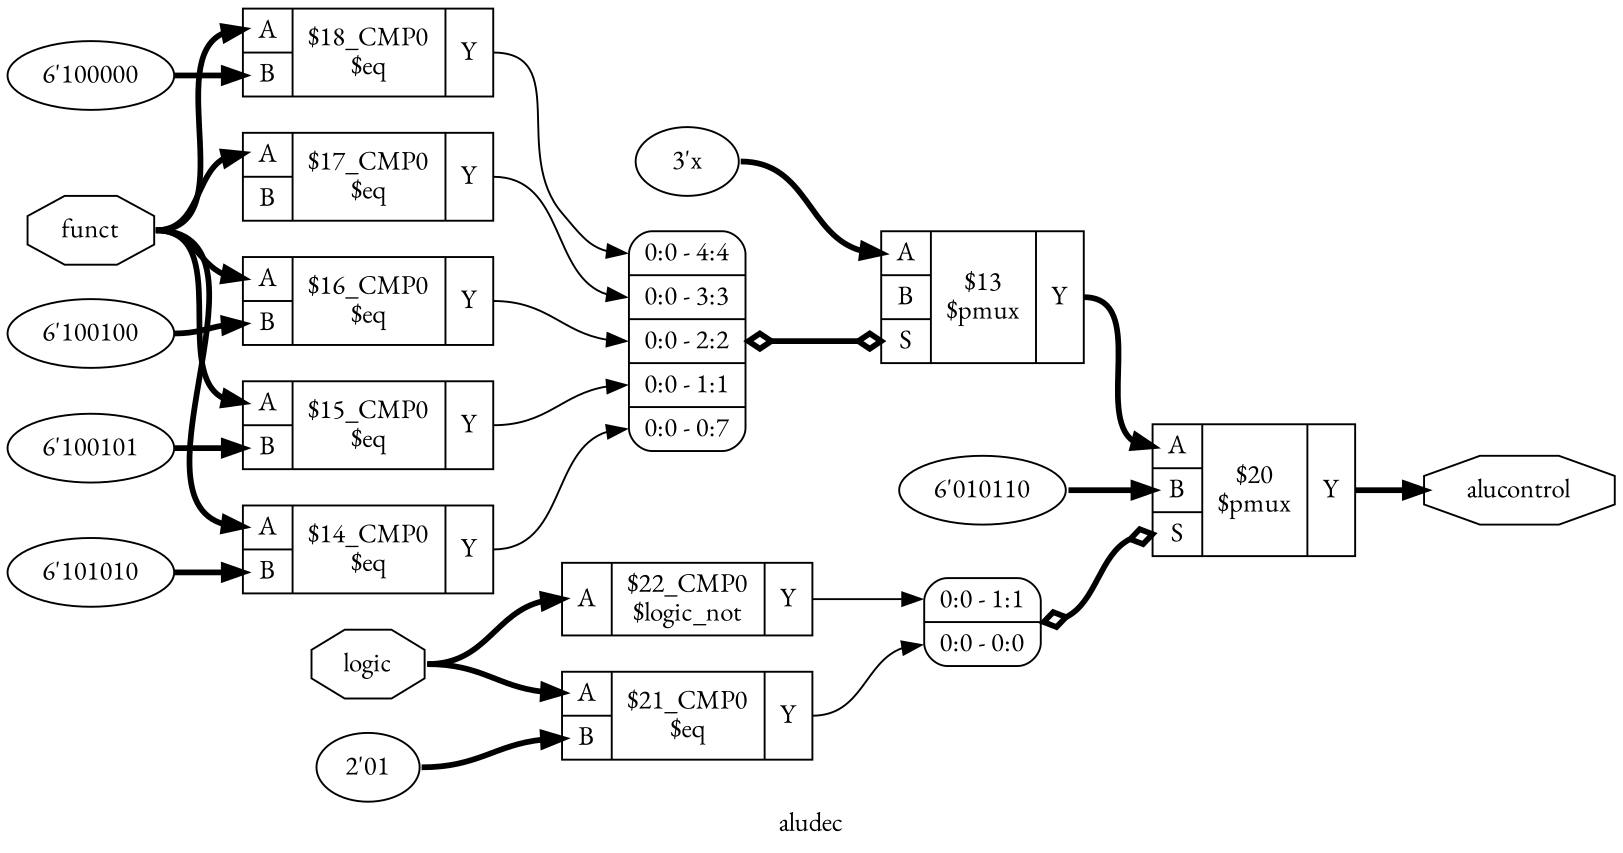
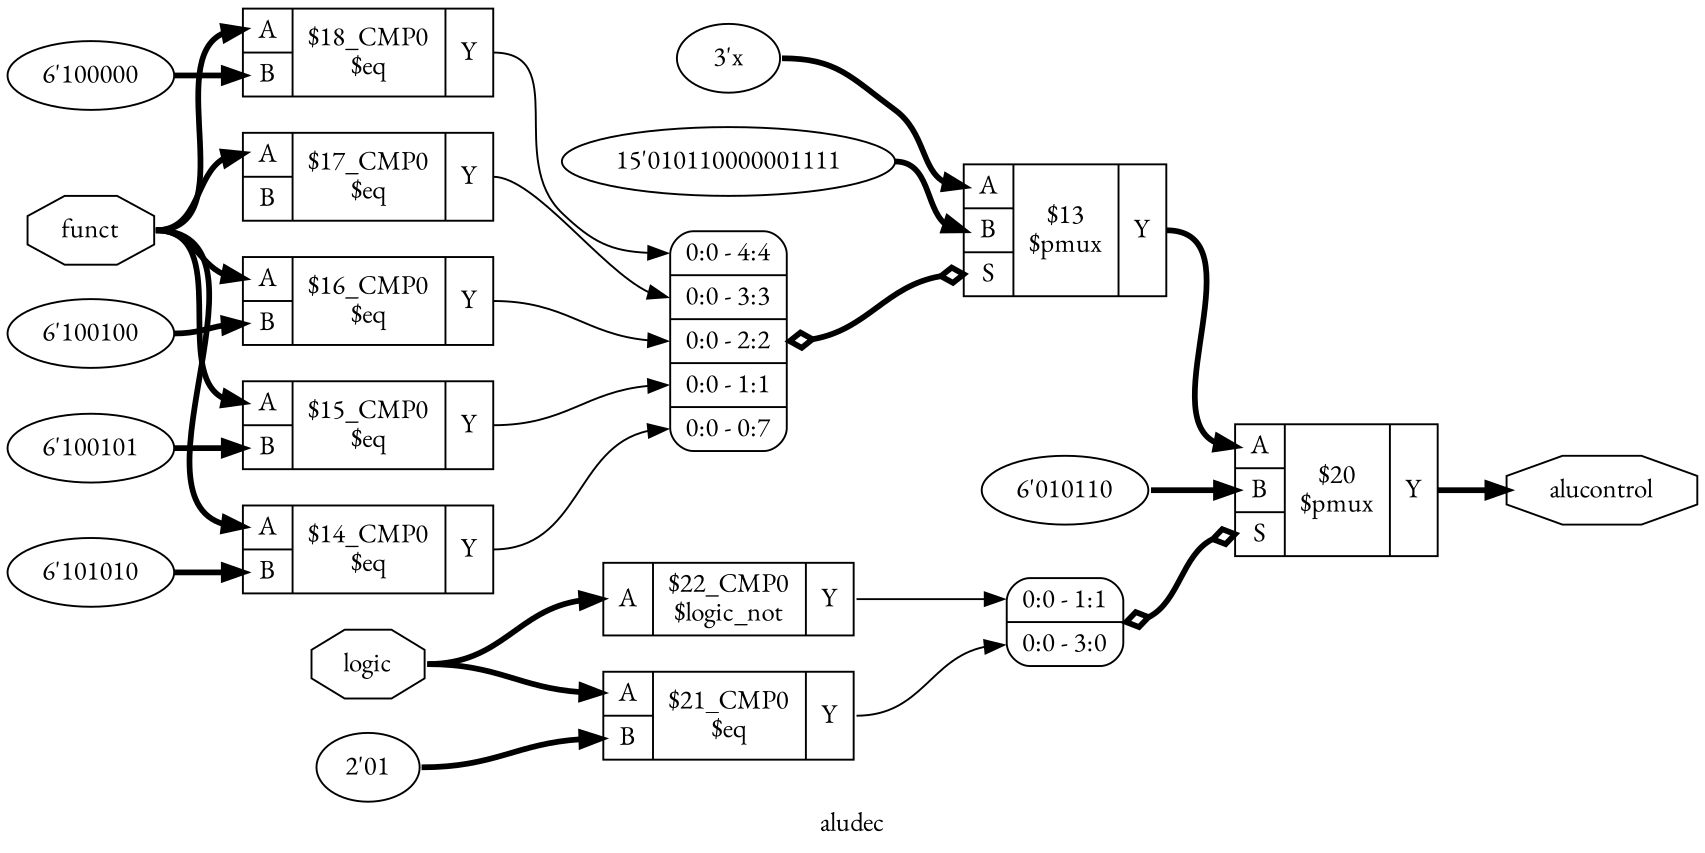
none -> (728, 161)
(982, 643) -> (1065, 643)
